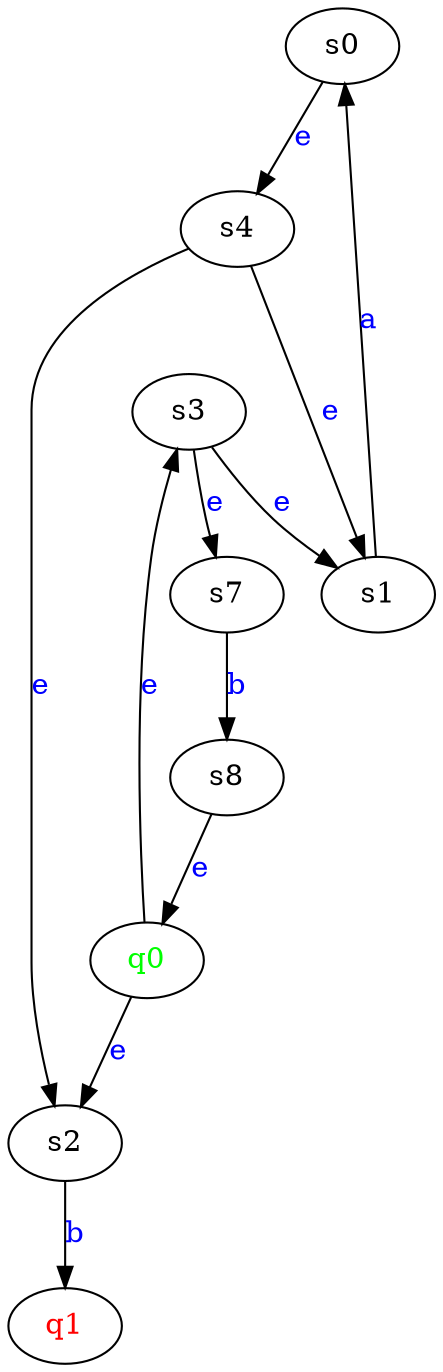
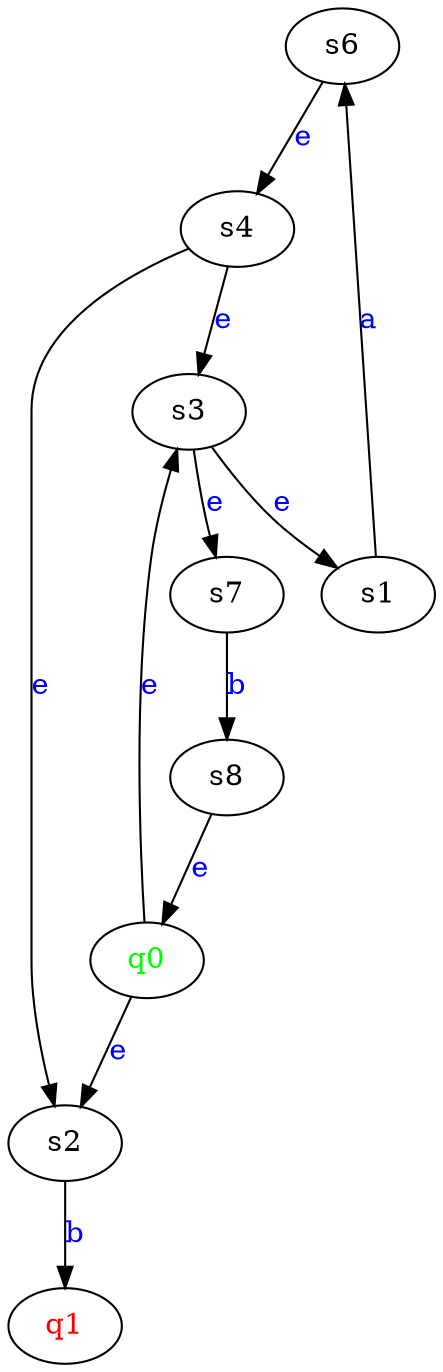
(343, 46) -> (343, 46)
(304, 402) -> (216, 310)
